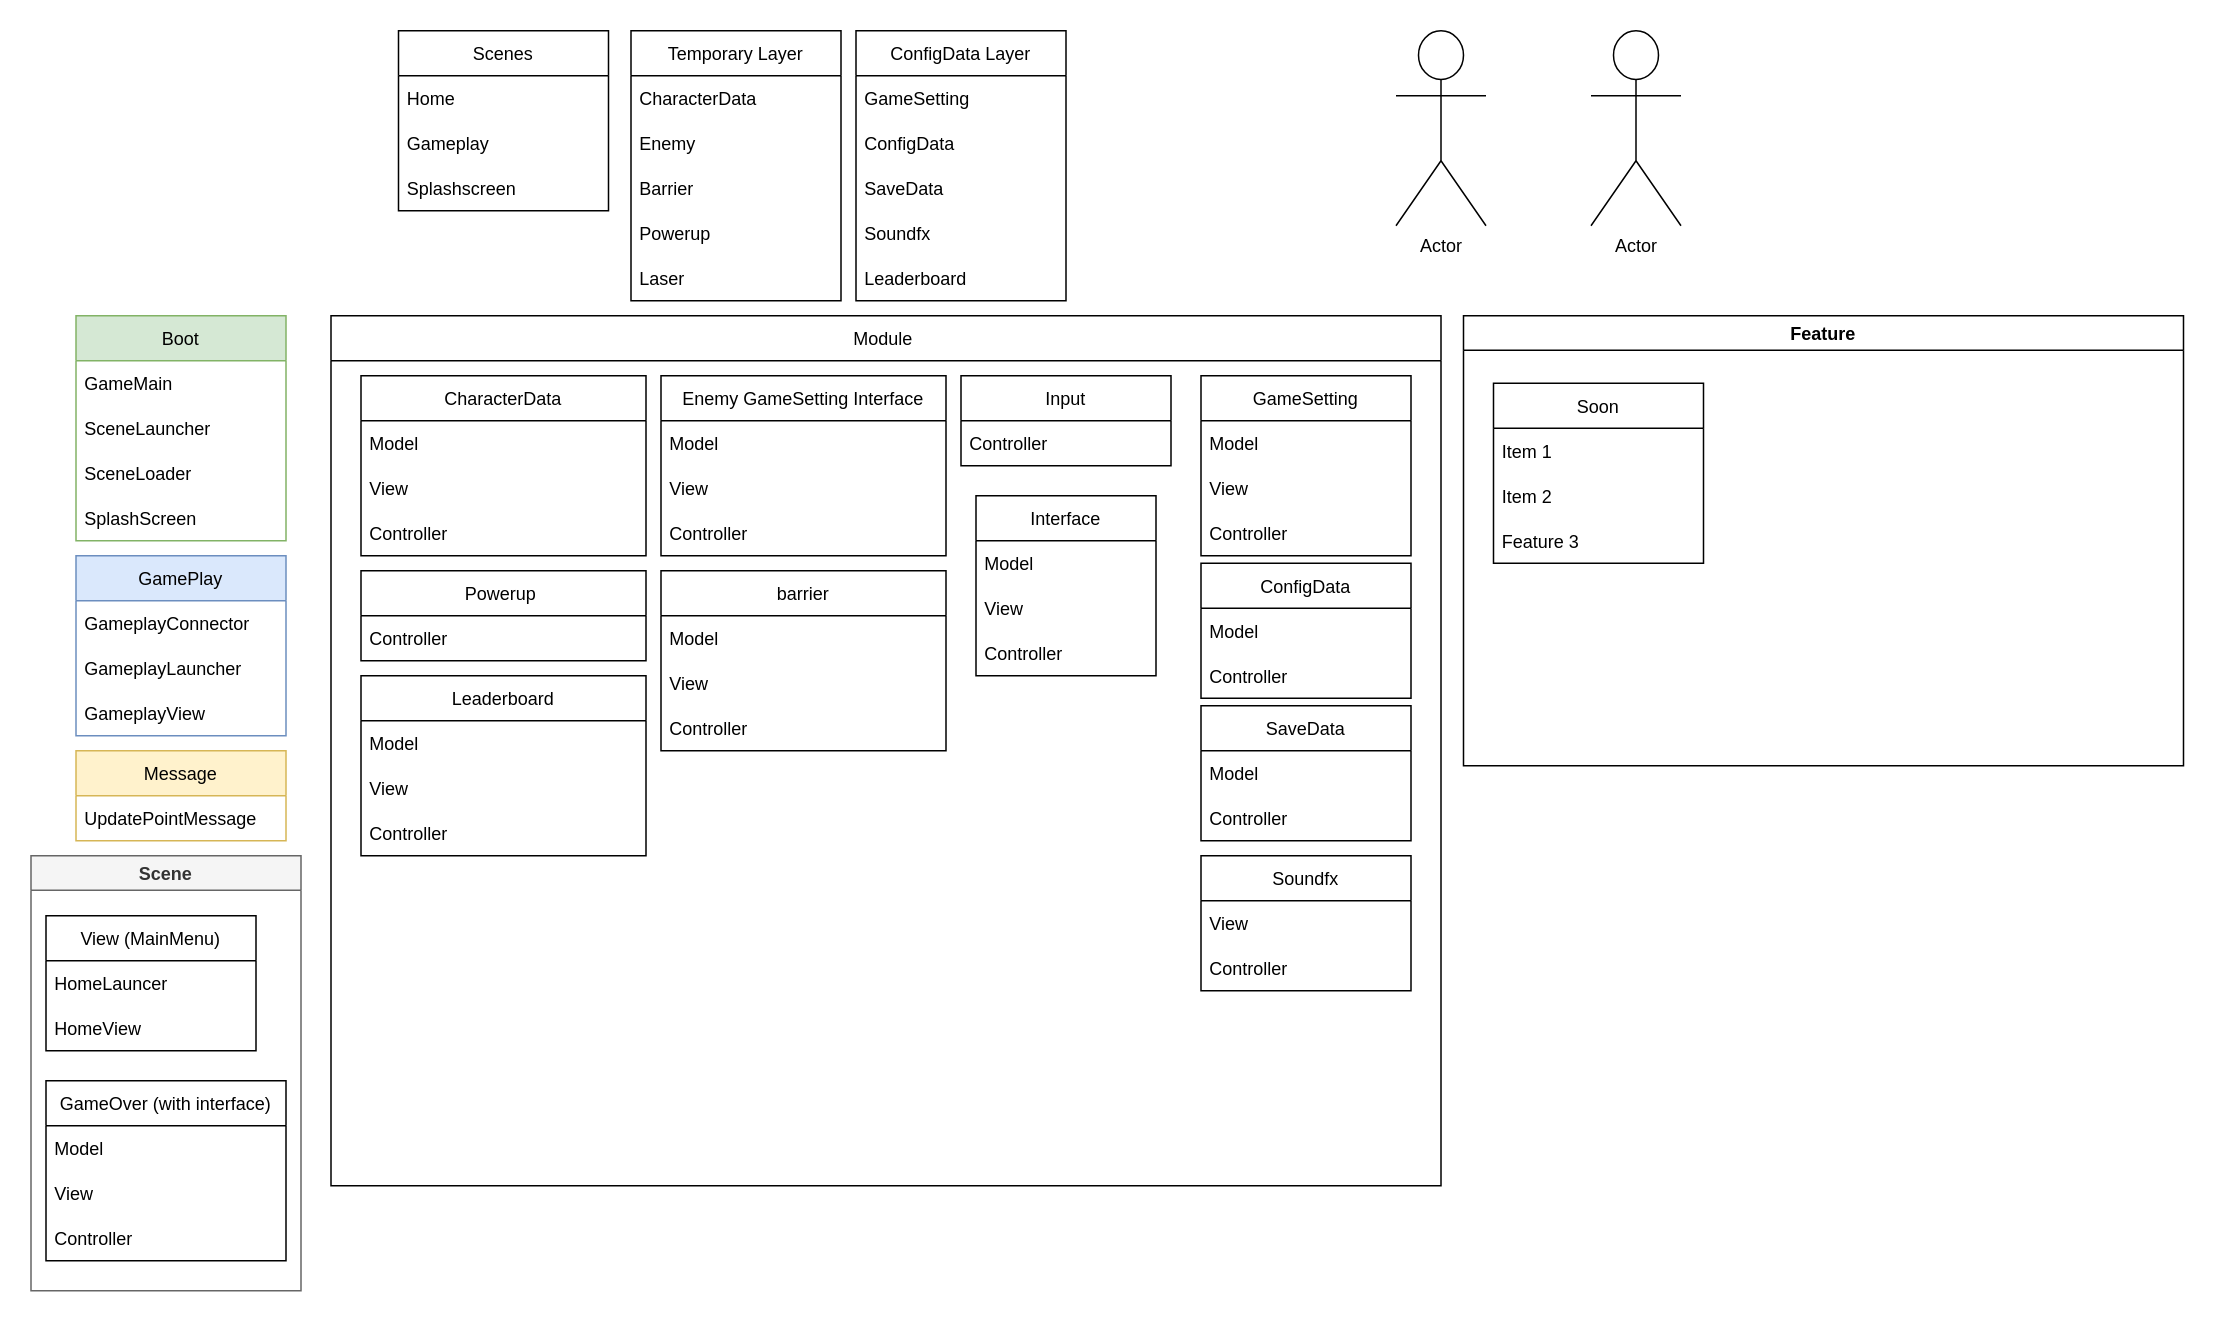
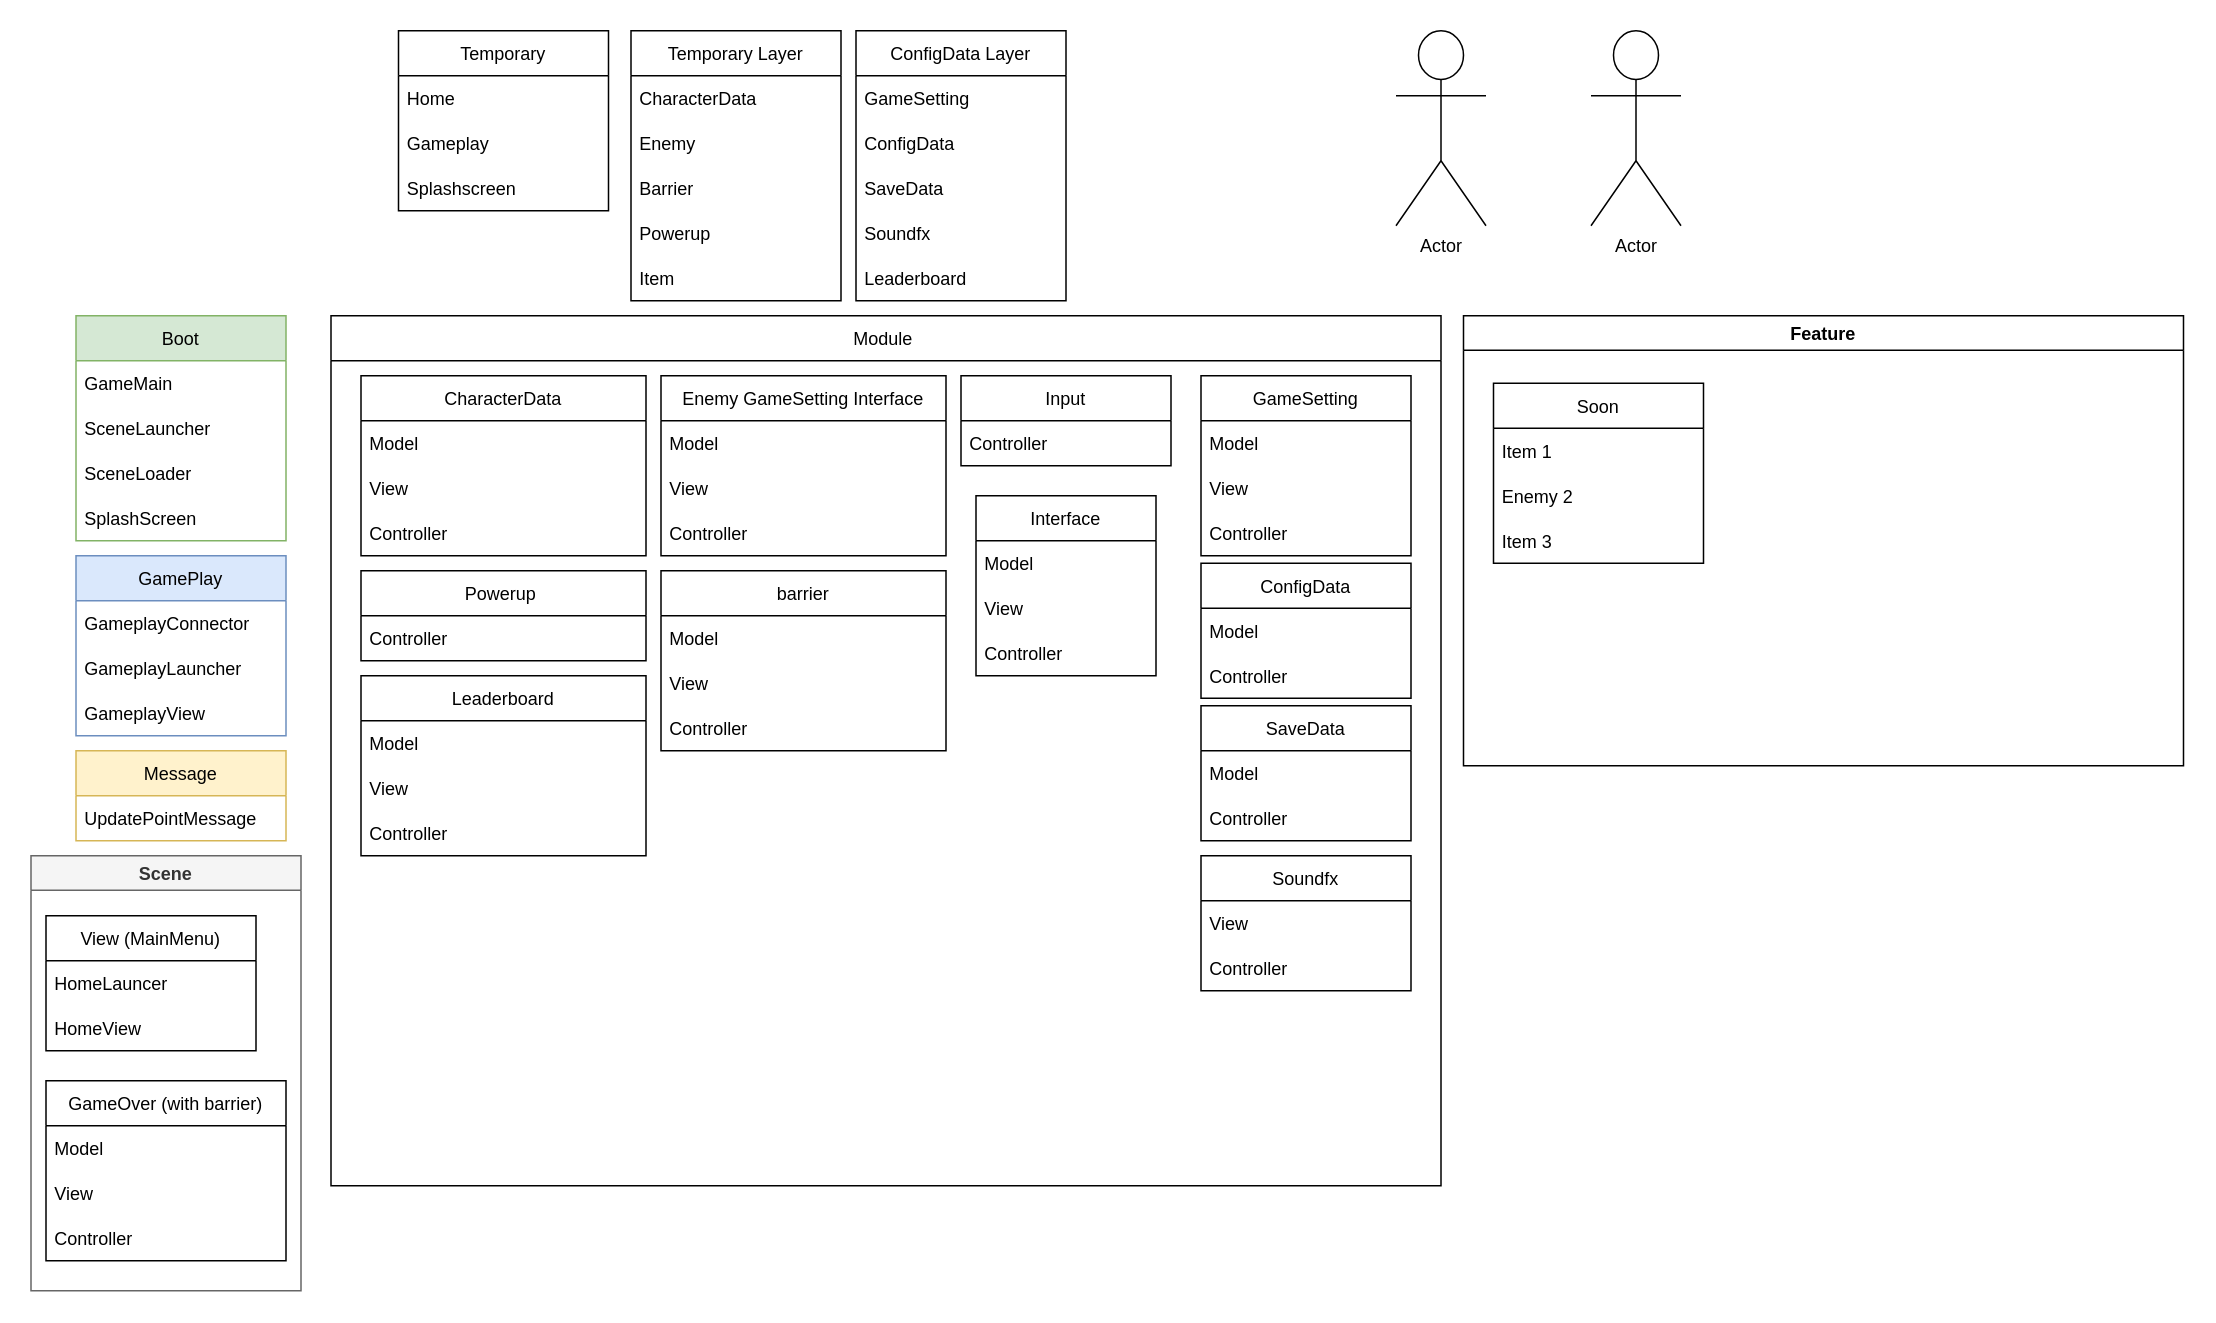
(503, 54) -> (503, 54)
(664, 279) -> (659, 279)
(1529, 497) -> (1534, 497)
(1545, 542) -> (1529, 542)
(165, 1104) -> (165, 1104)
